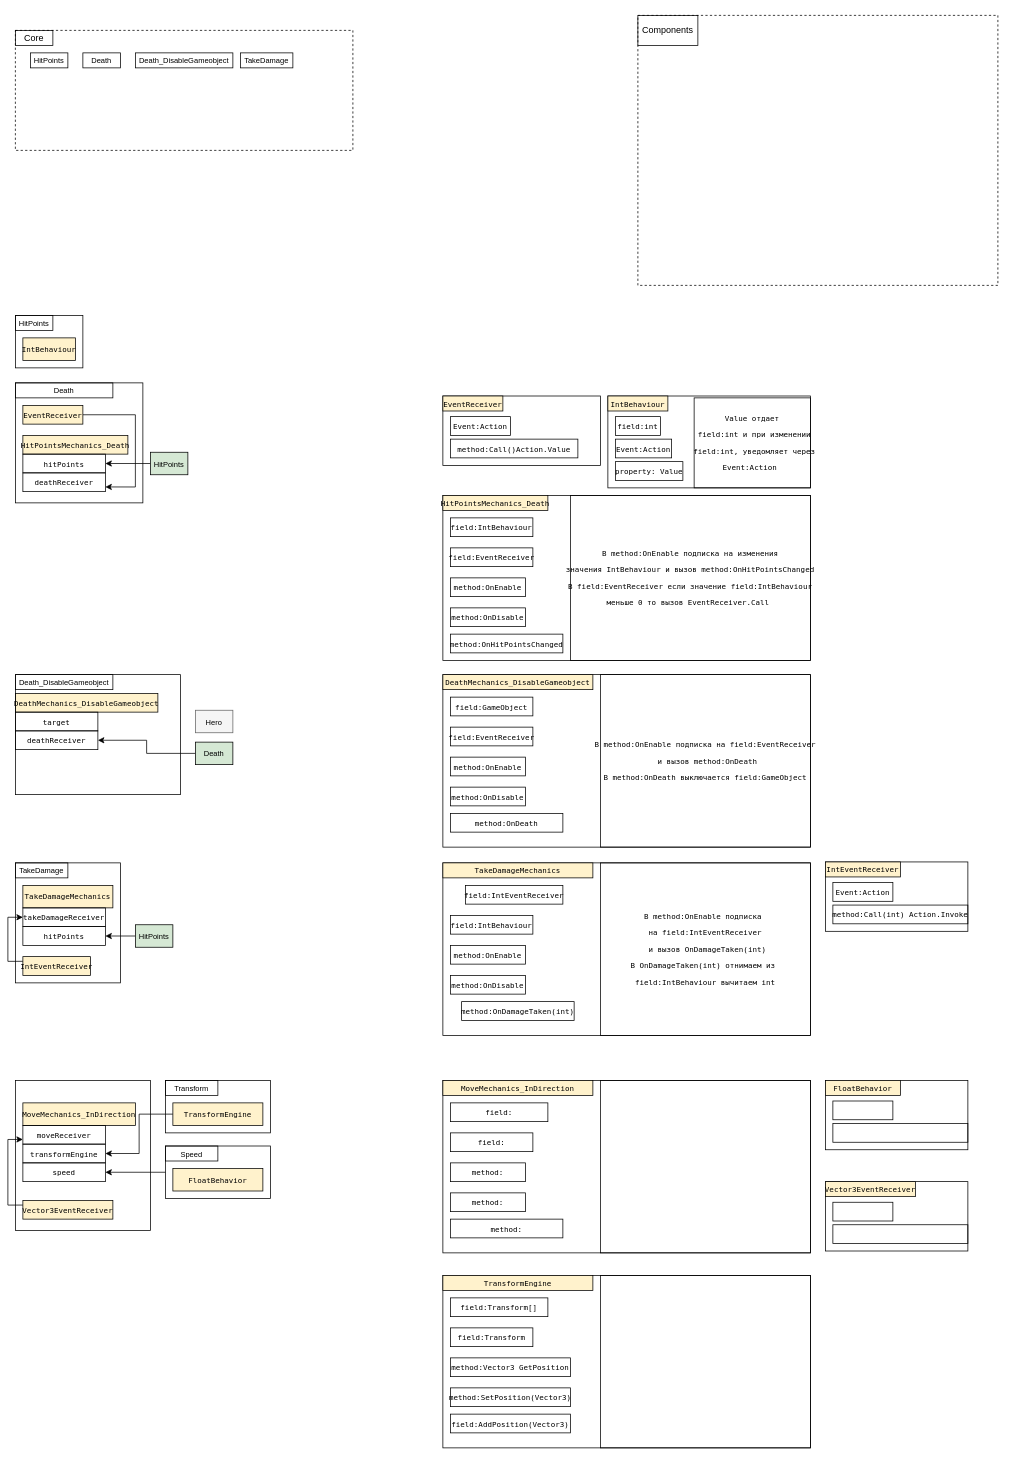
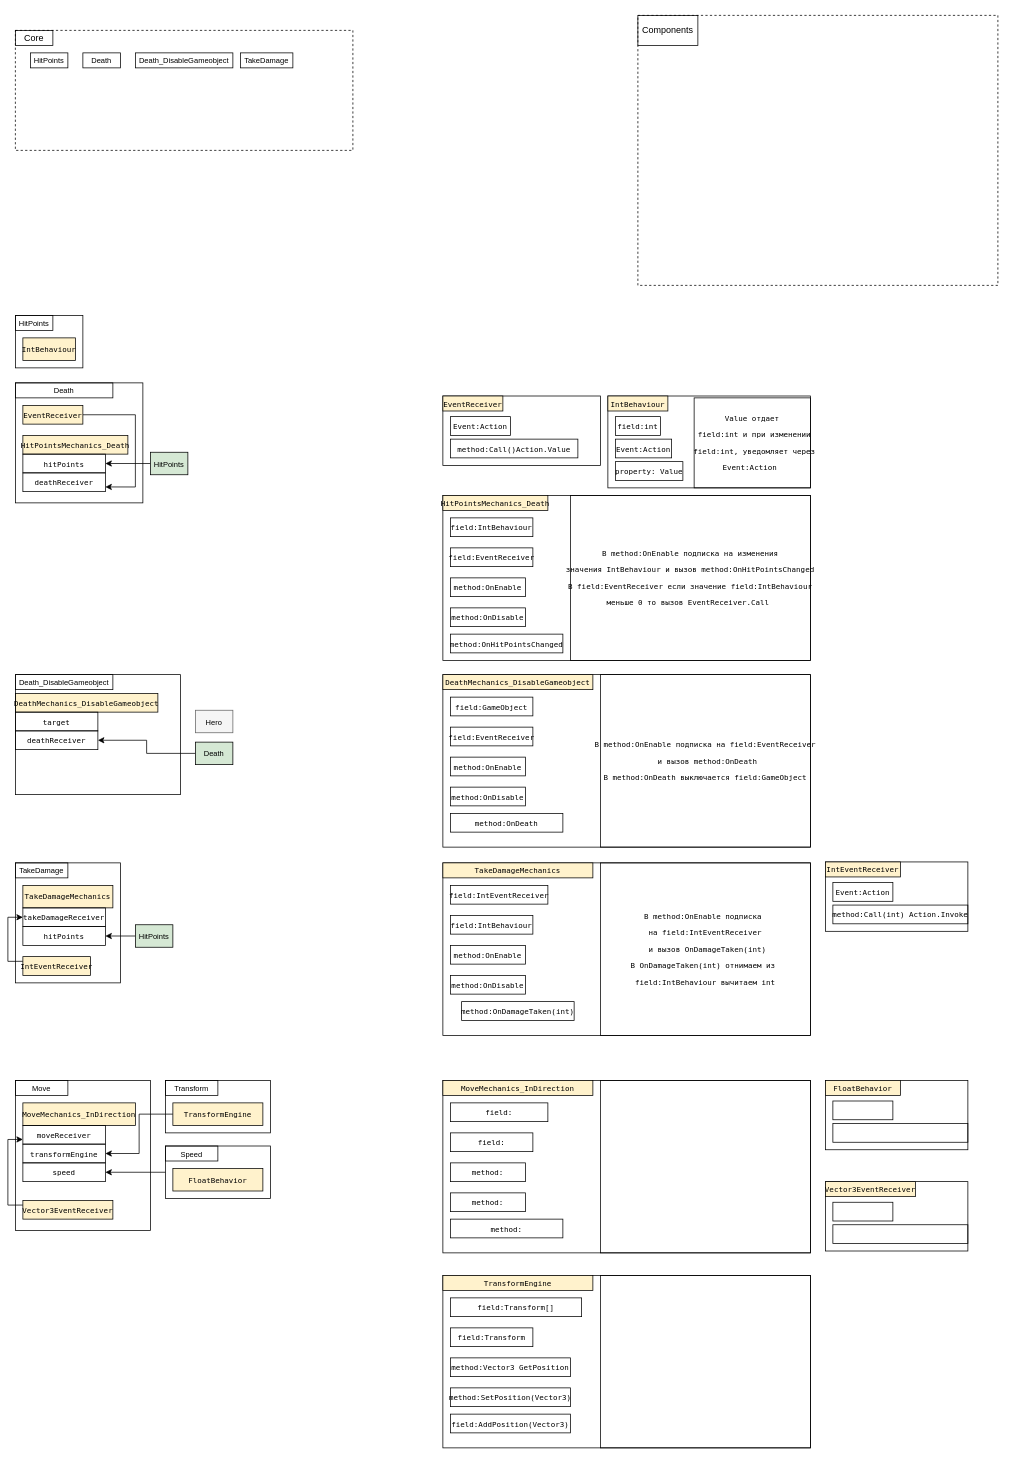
(514, 895) -> (499, 895)
none -> (42, 1088)
(499, 1307) -> (516, 1307)
